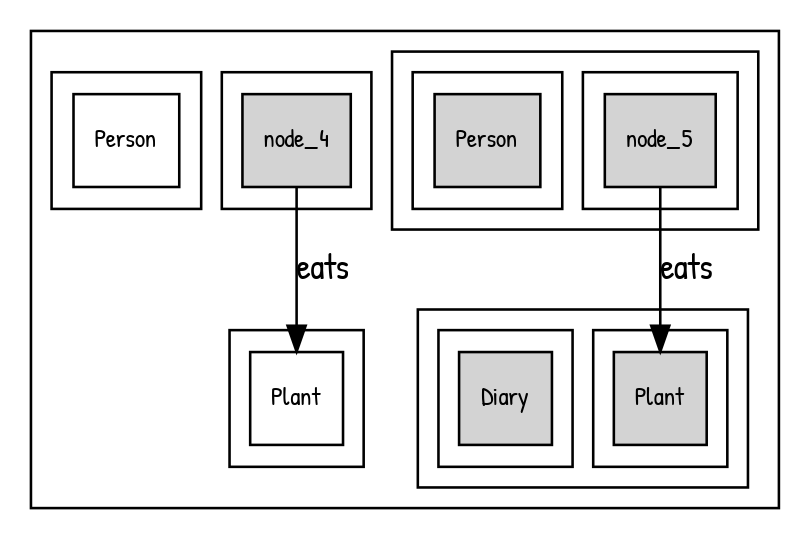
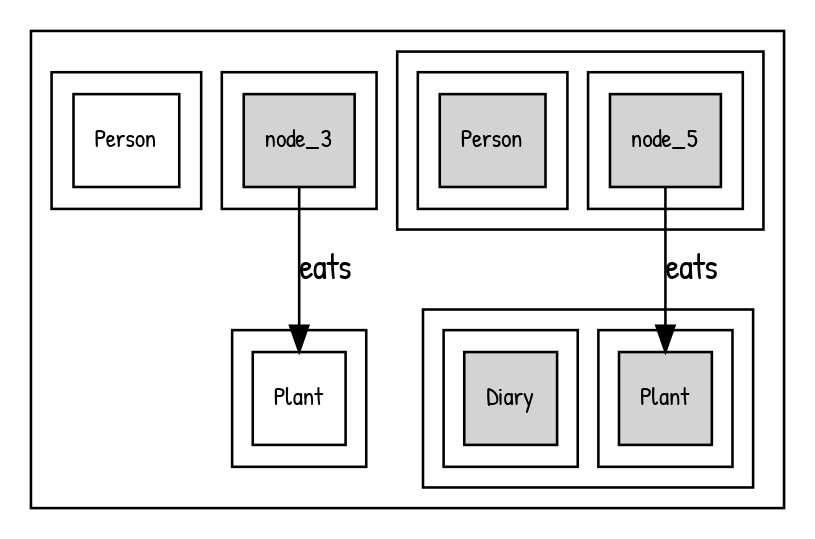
(297, 141) -> (299, 141)
